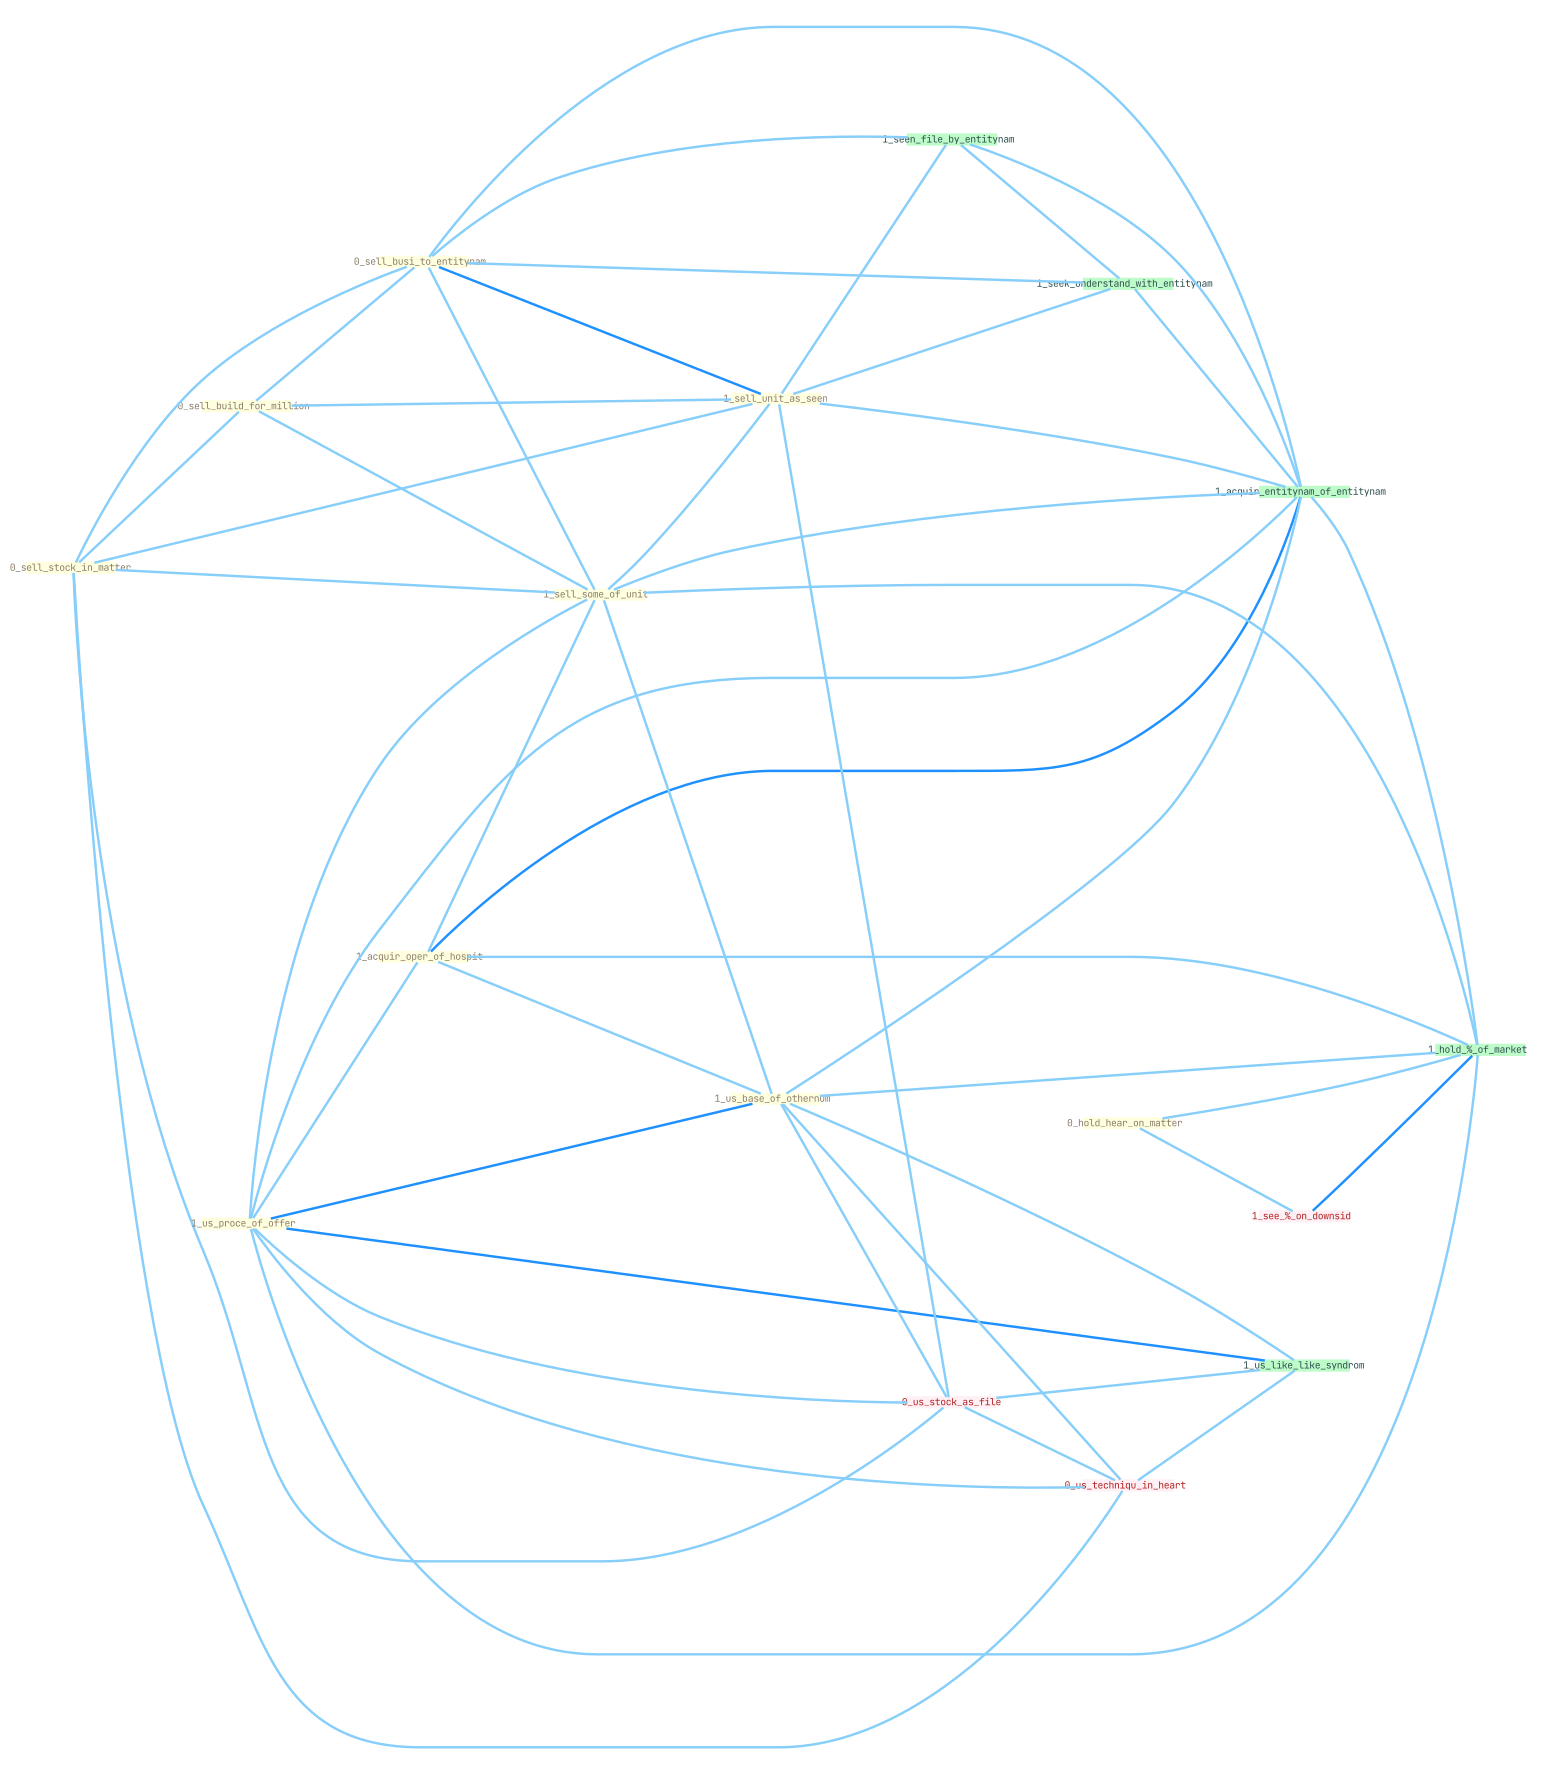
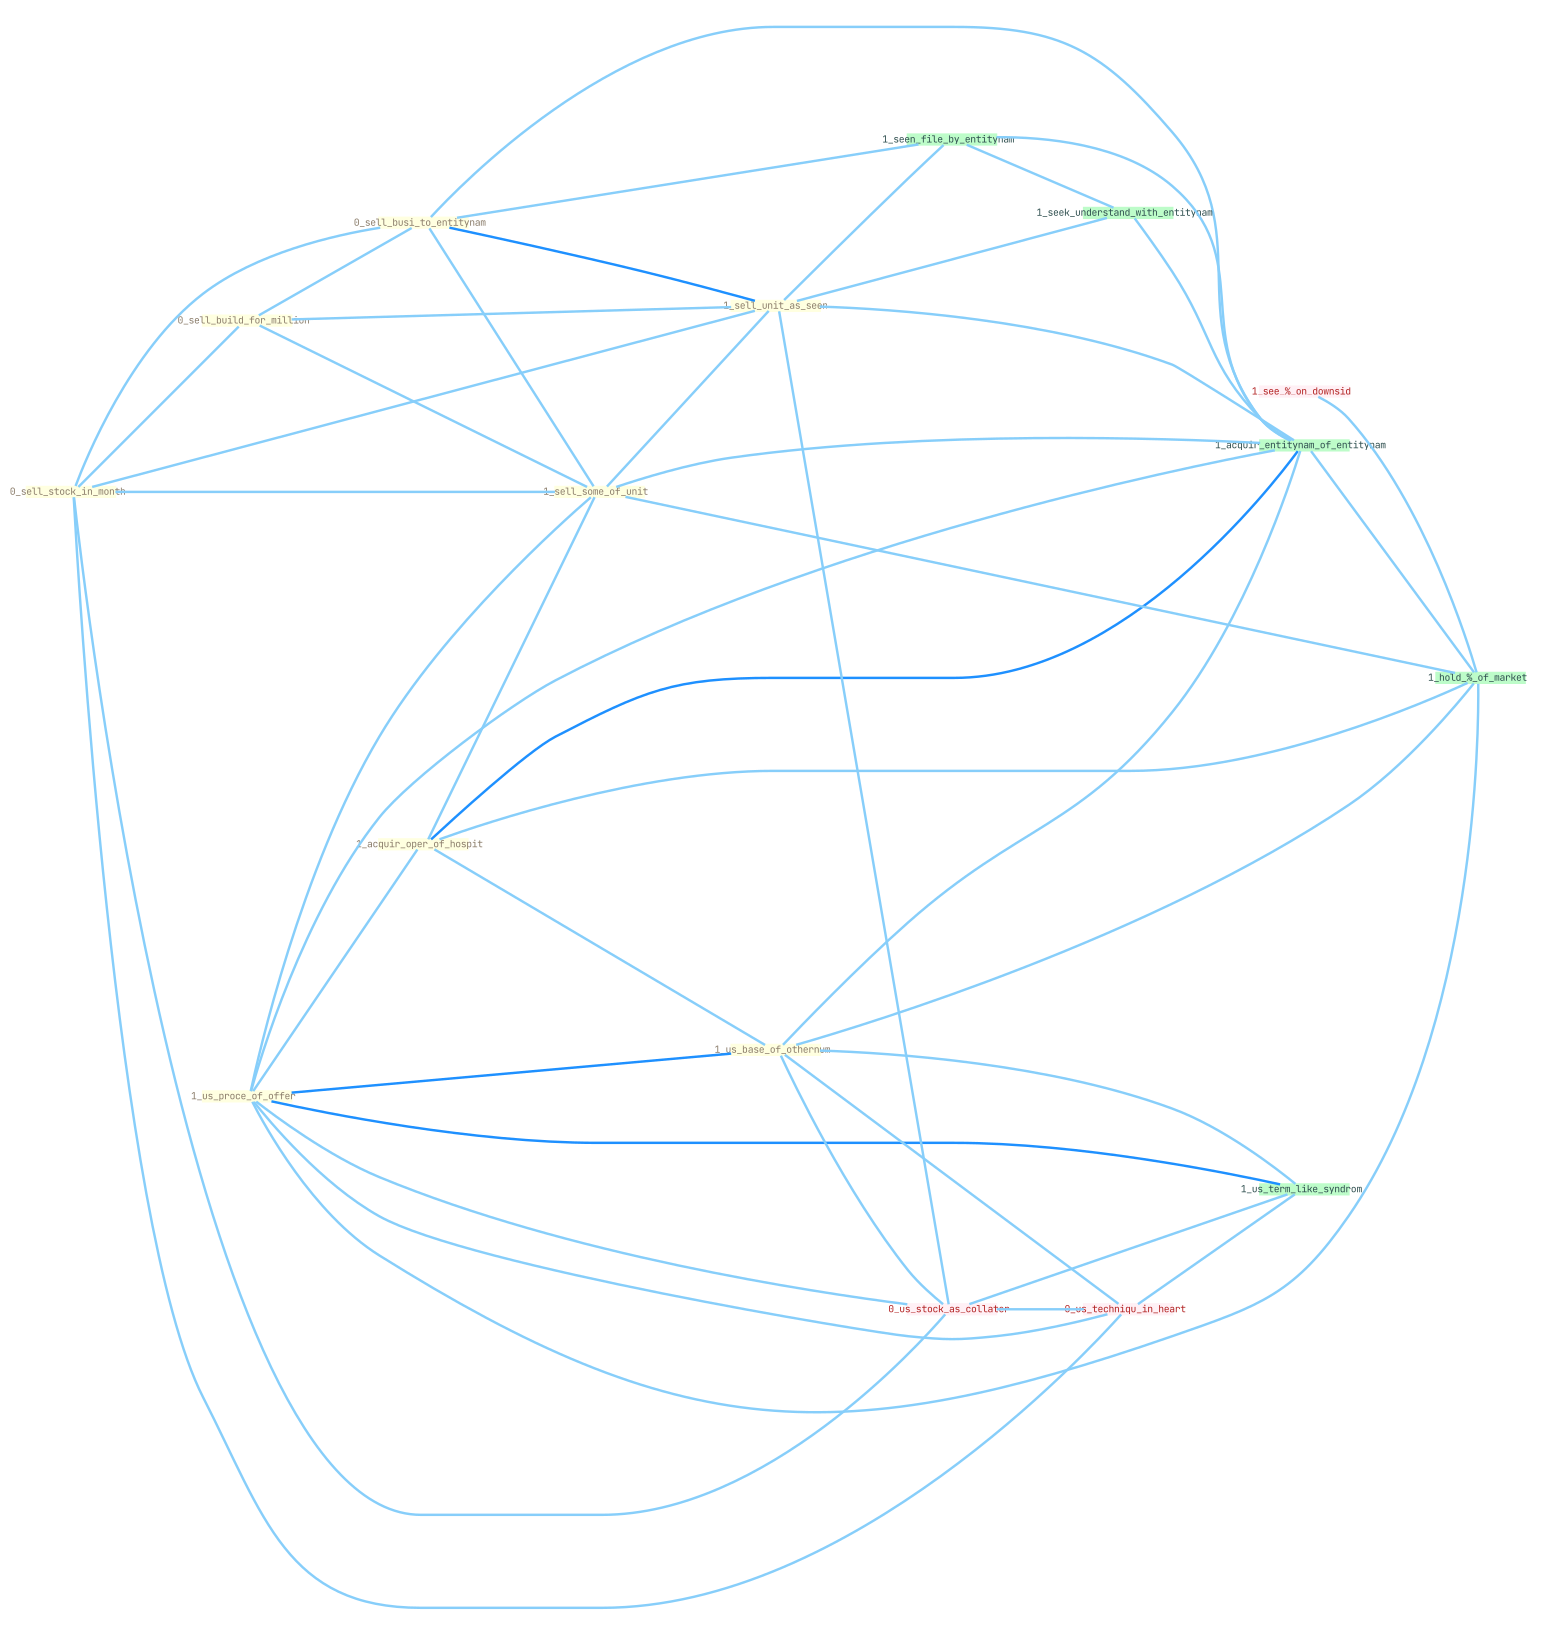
(775, 273) -> none
(71, 568) -> (71, 492)
(688, 847) -> none
(1128, 1123) -> none
(1393, 1134) -> (1417, 522)
(1304, 1366) -> (1304, 1189)
(952, 1402) -> (952, 1309)
